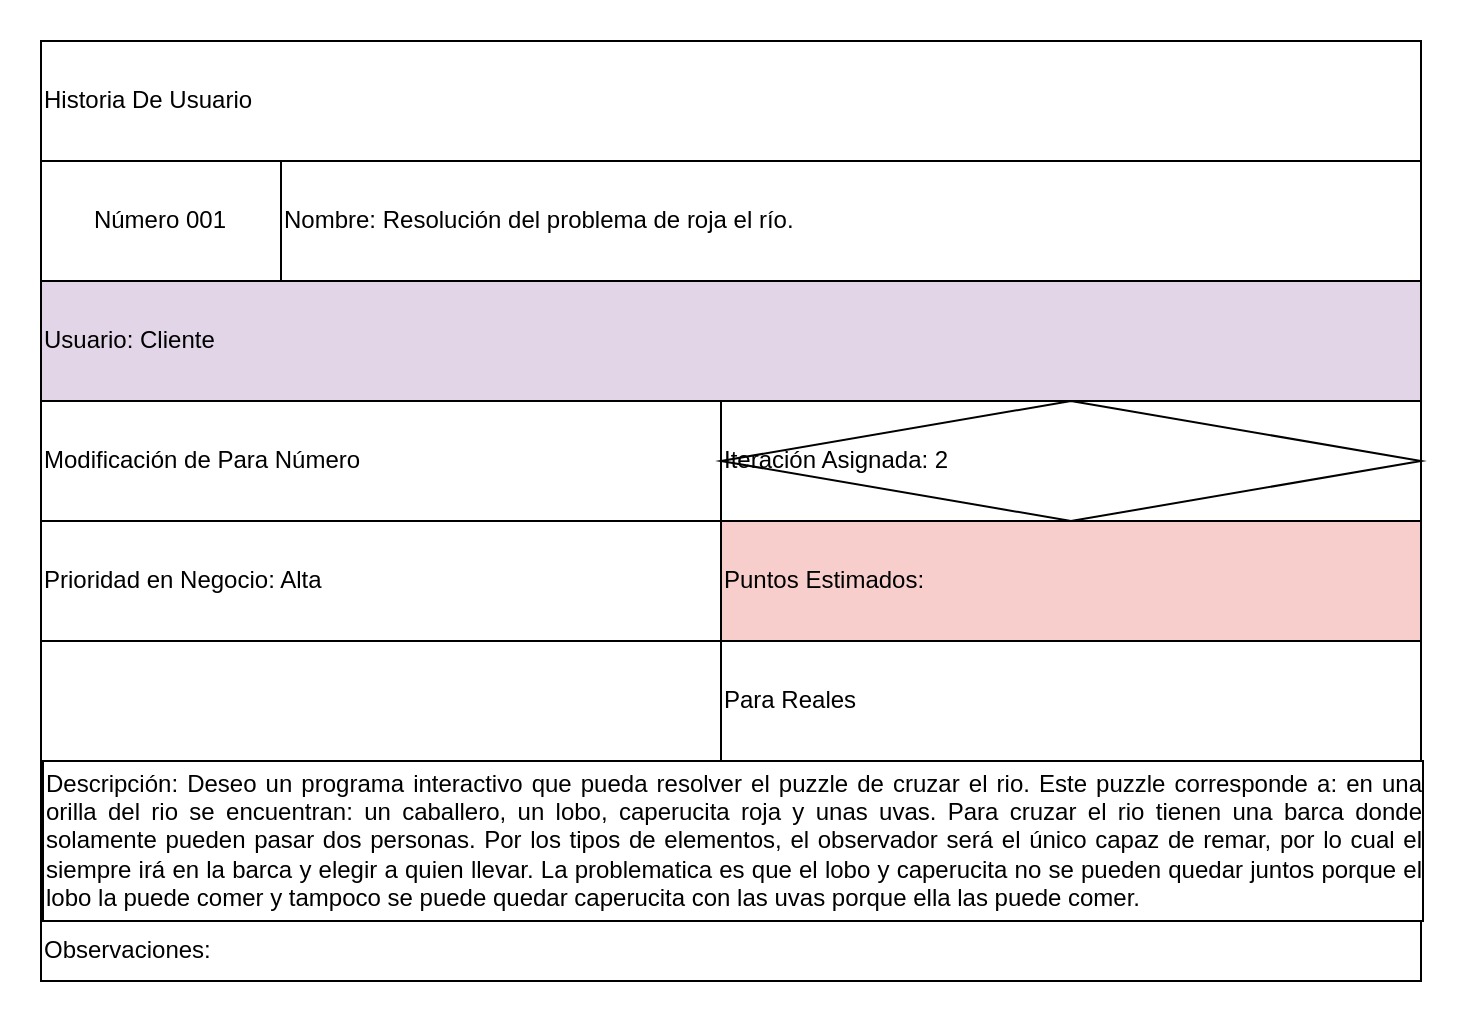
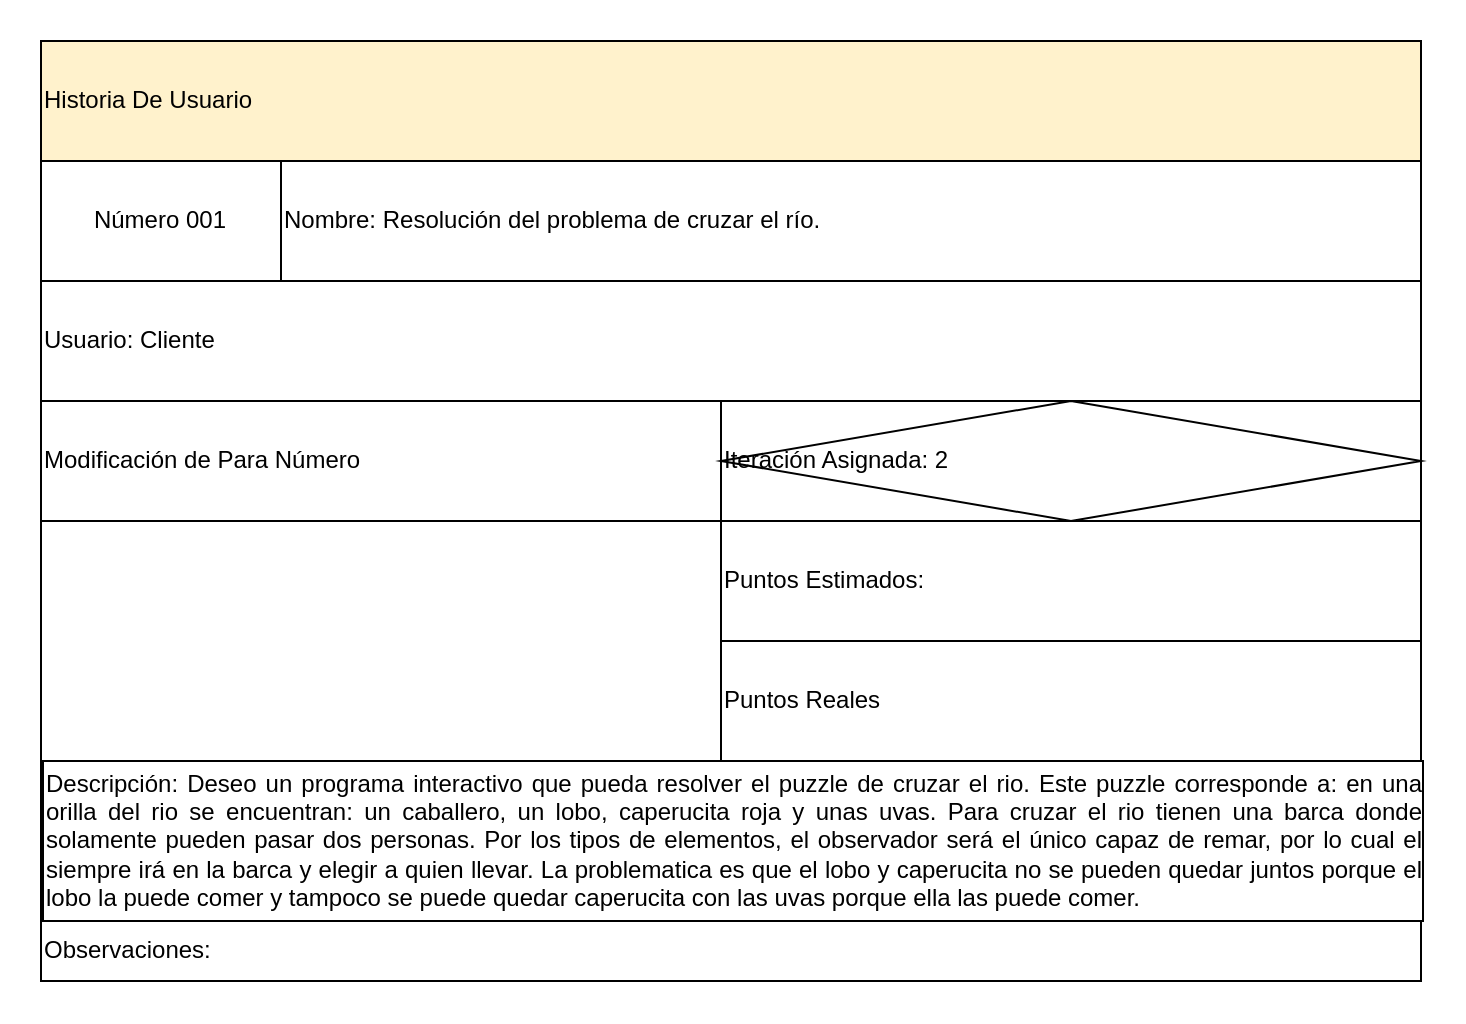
(731, 101) -> (731, 101)
(557, 221) -> (571, 221)
(731, 341) -> (731, 341)
(381, 581) -> none
(1071, 581) -> (1071, 581)
(793, 701) -> (806, 701)
